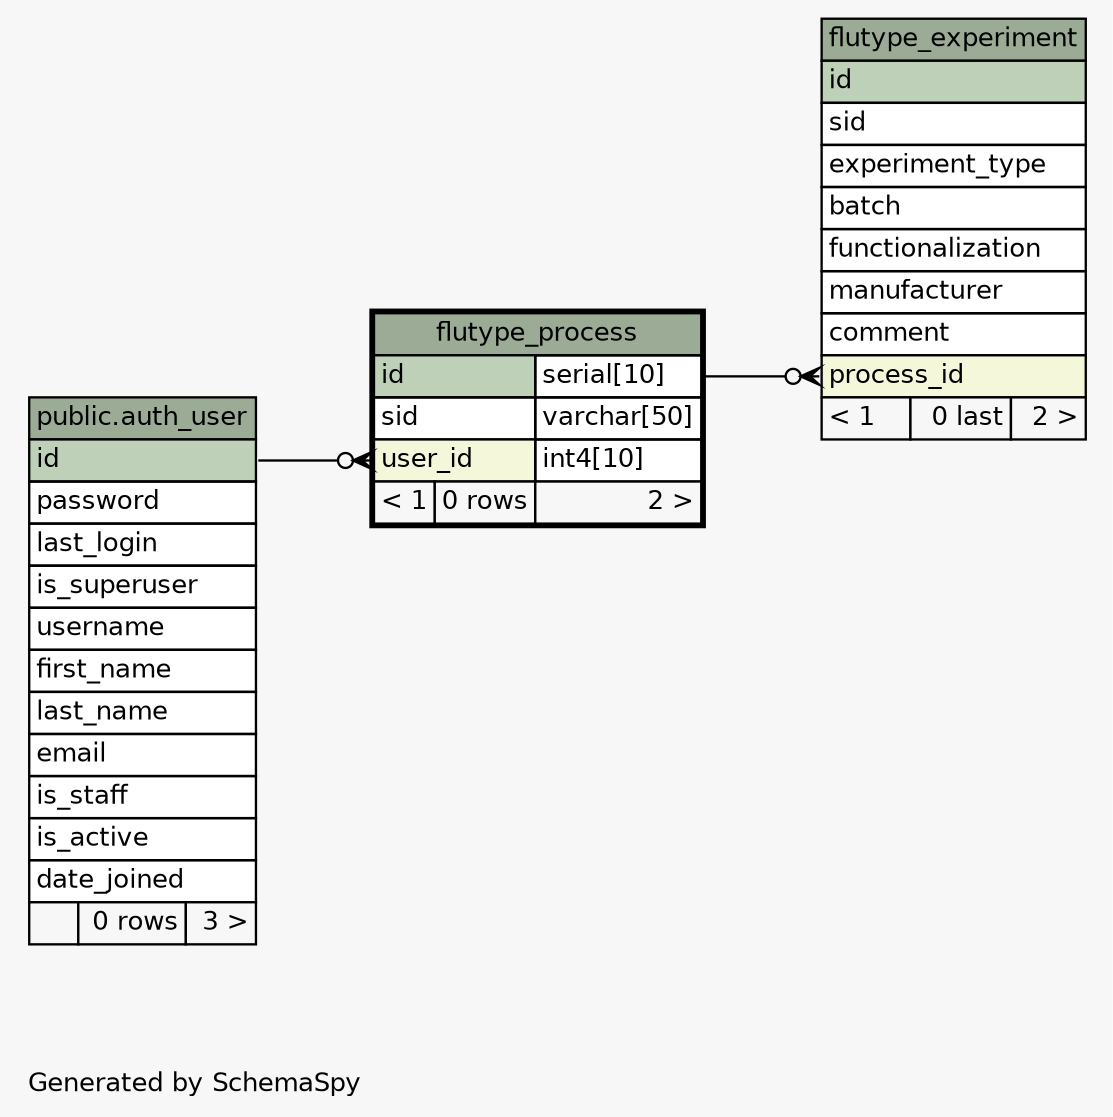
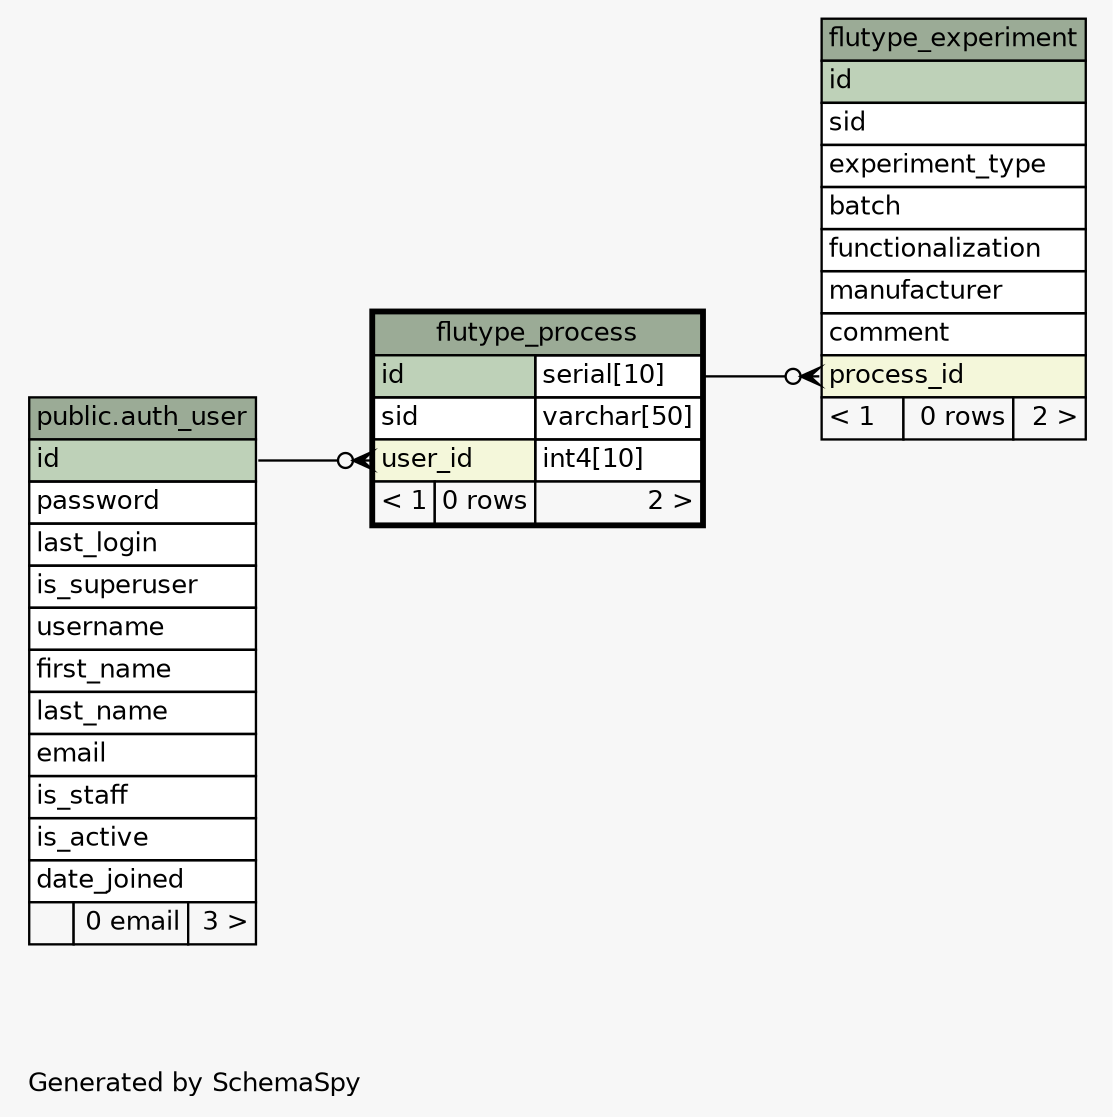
(968, 417) -> (963, 417)
(136, 922) -> (133, 922)
